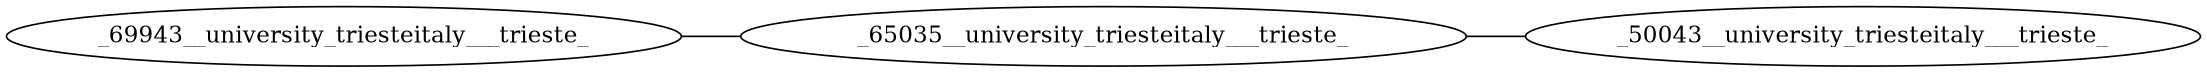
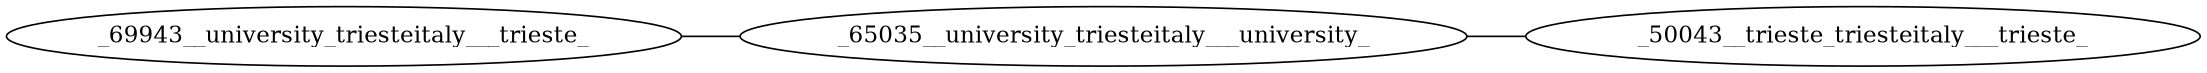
(1103, 36) -> (1103, 36)
(1863, 36) -> (1863, 36)
